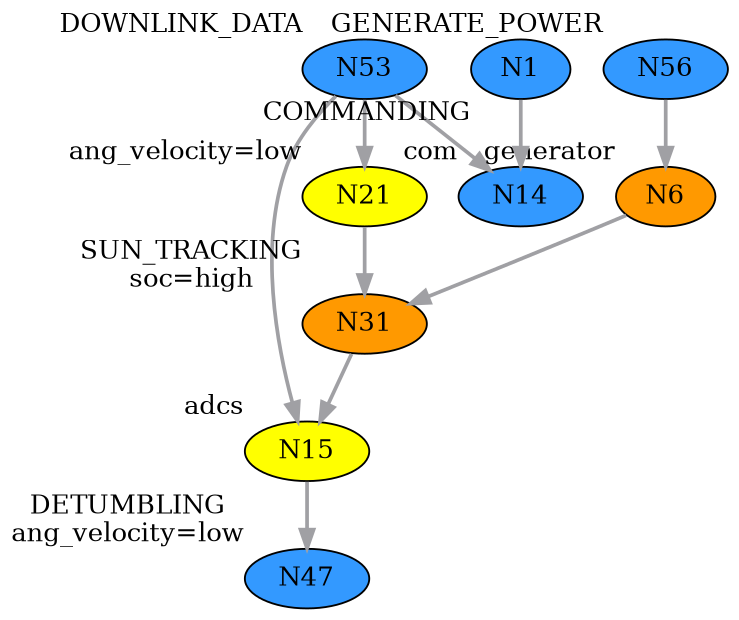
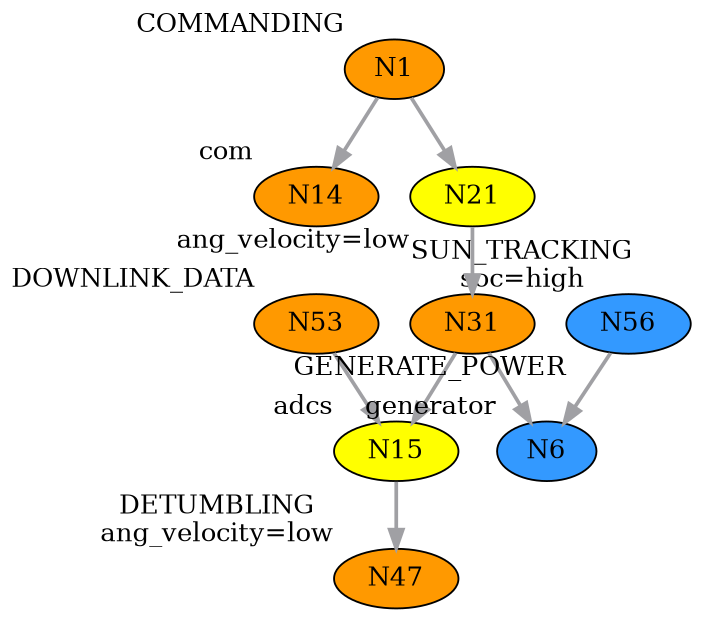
(365, 69) -> (316, 324)
(521, 69) -> (394, 69)
(365, 124) -> (428, 124)
(435, 127) -> none
(521, 197) -> (316, 197)
(666, 197) -> (547, 451)
(527, 256) -> (505, 380)
(307, 579) -> (396, 579)
